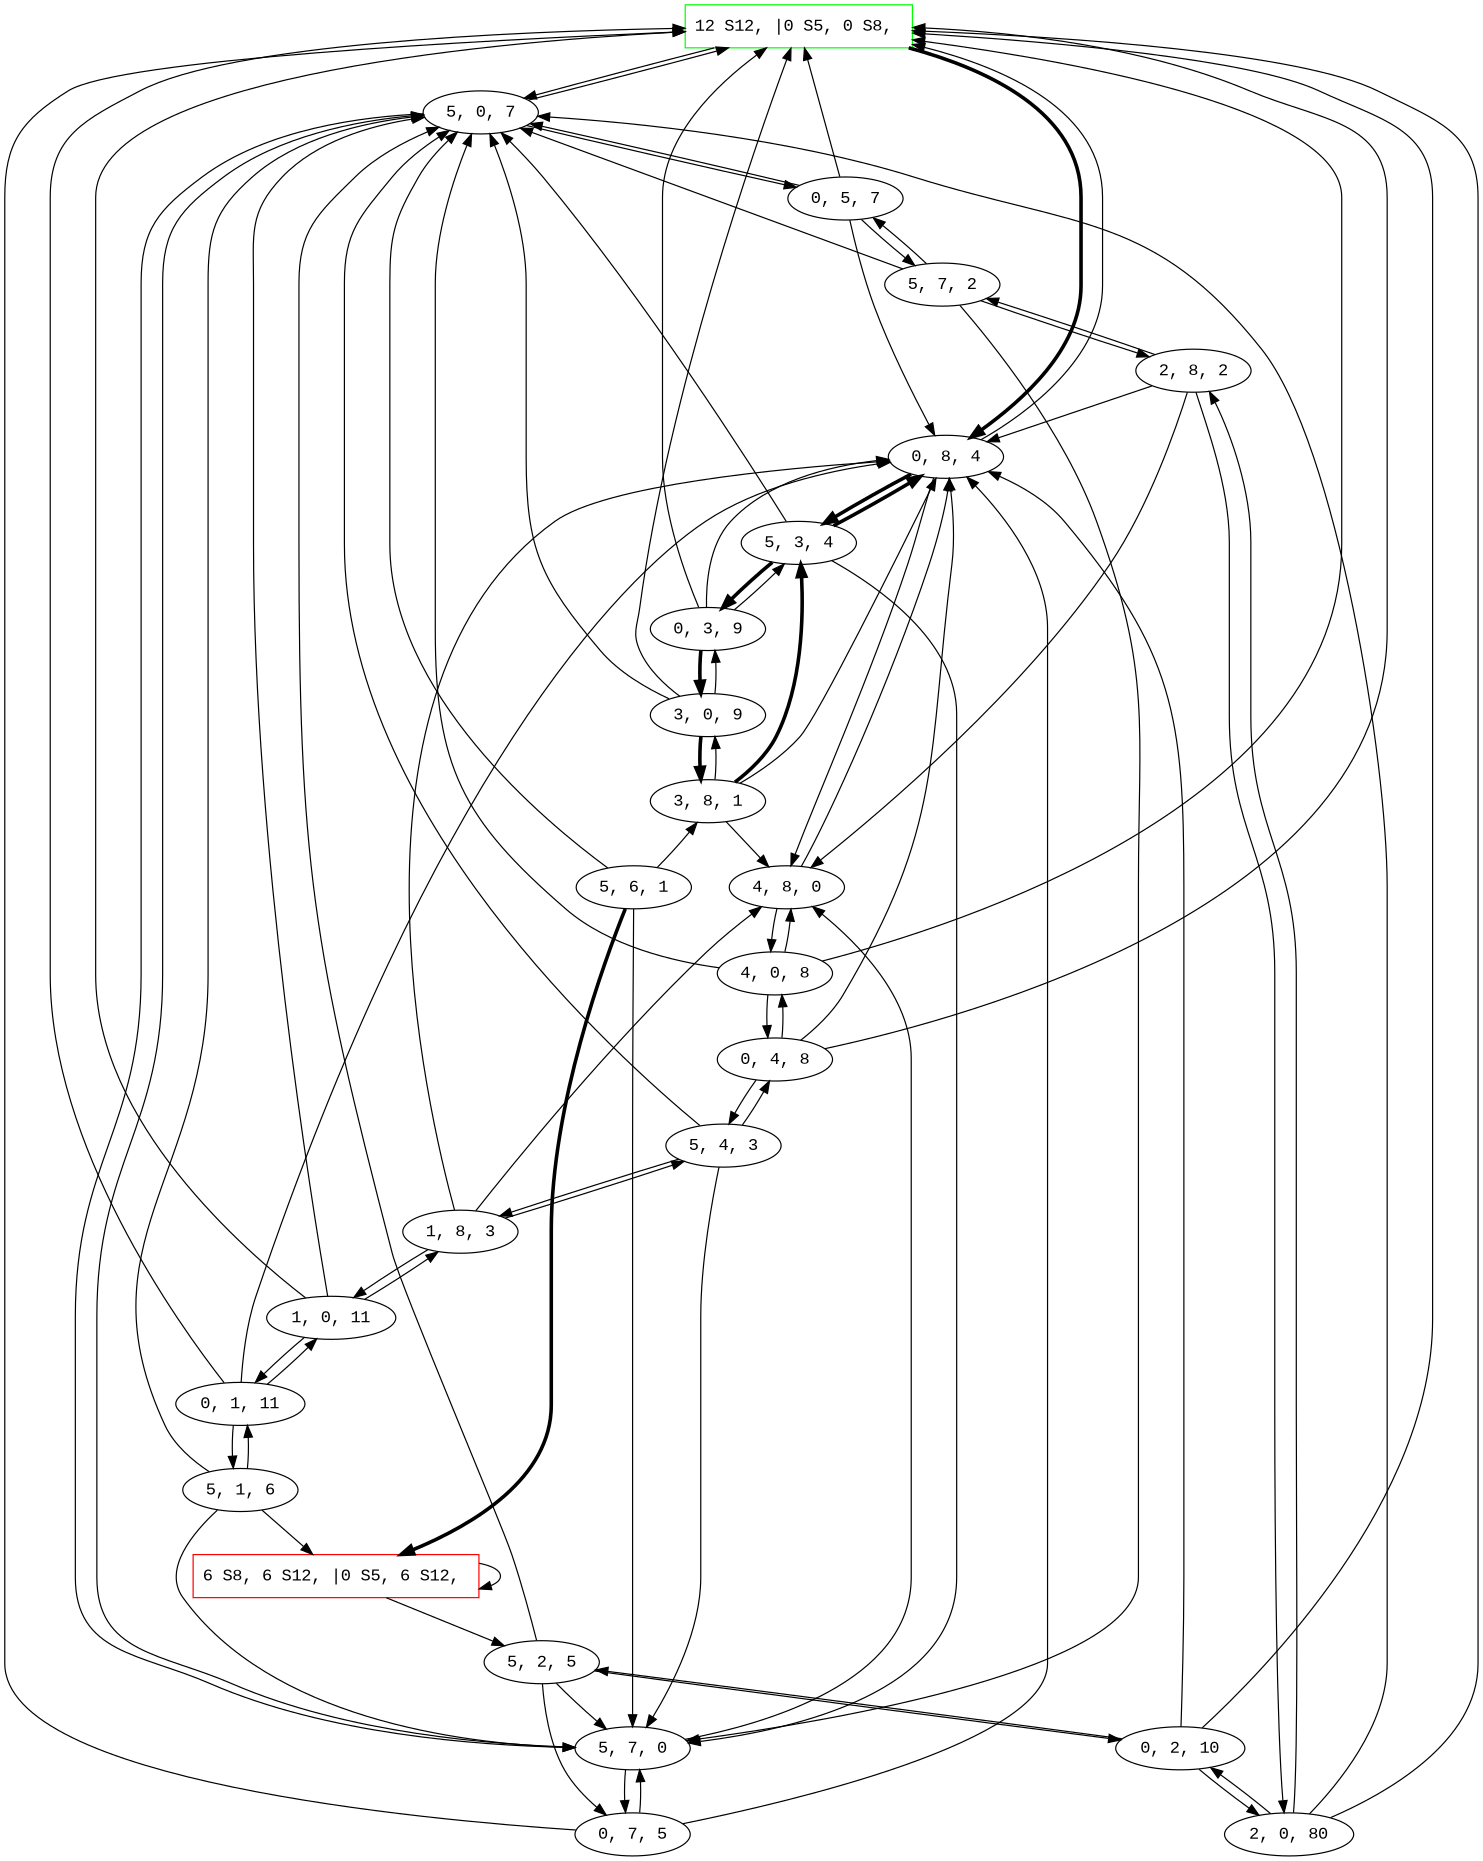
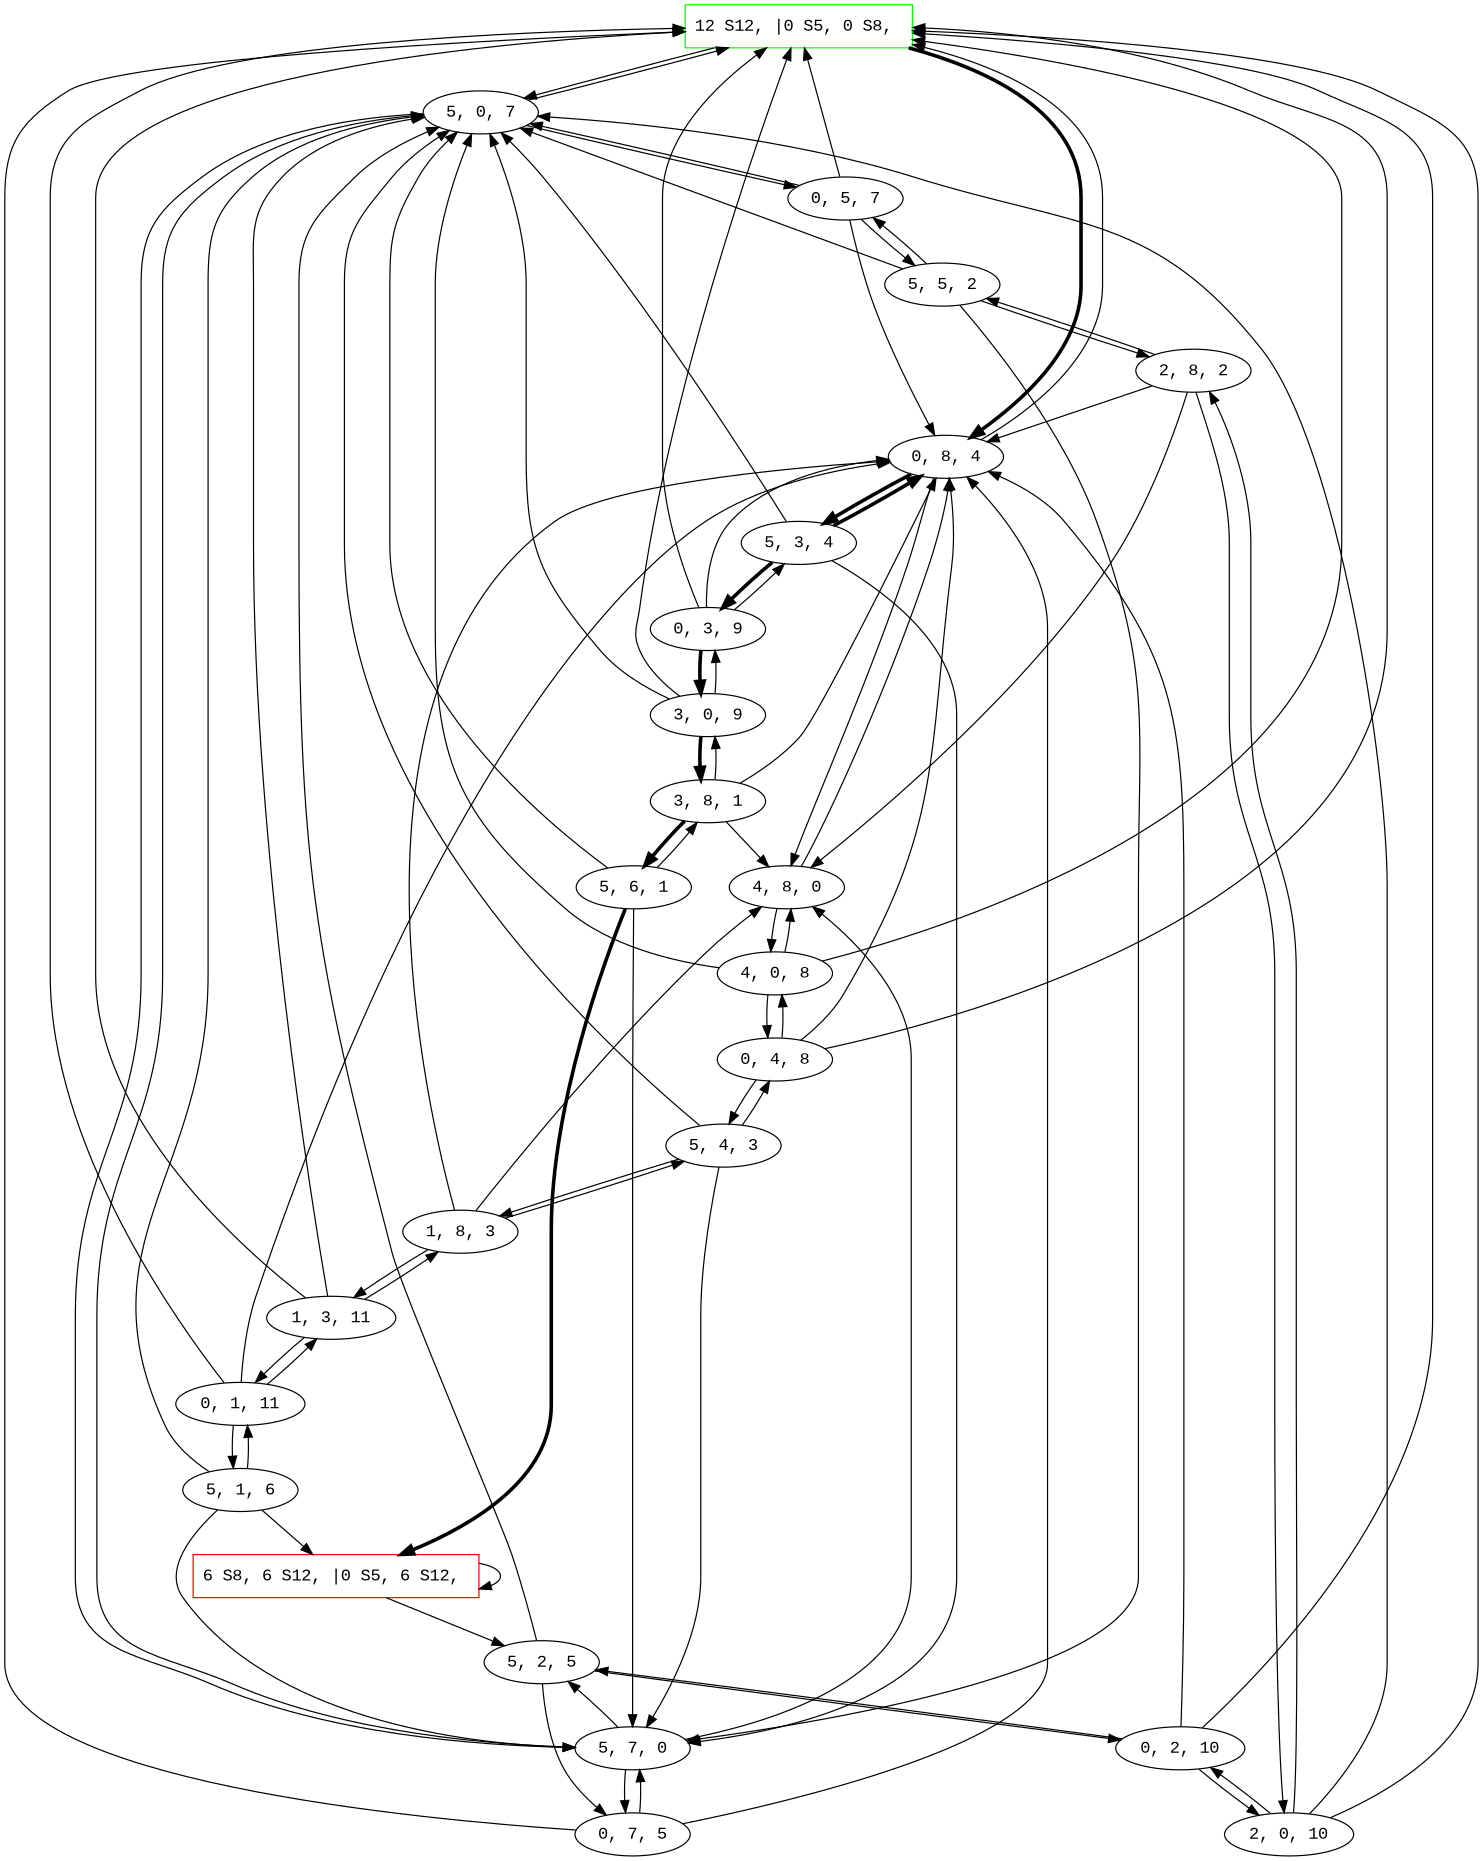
(942, 285) -> (942, 285)
(793, 689) -> (668, 838)
(331, 1318) -> (331, 1318)
(576, 1703) -> (598, 1708)
(1289, 1834) -> (1289, 1834)
